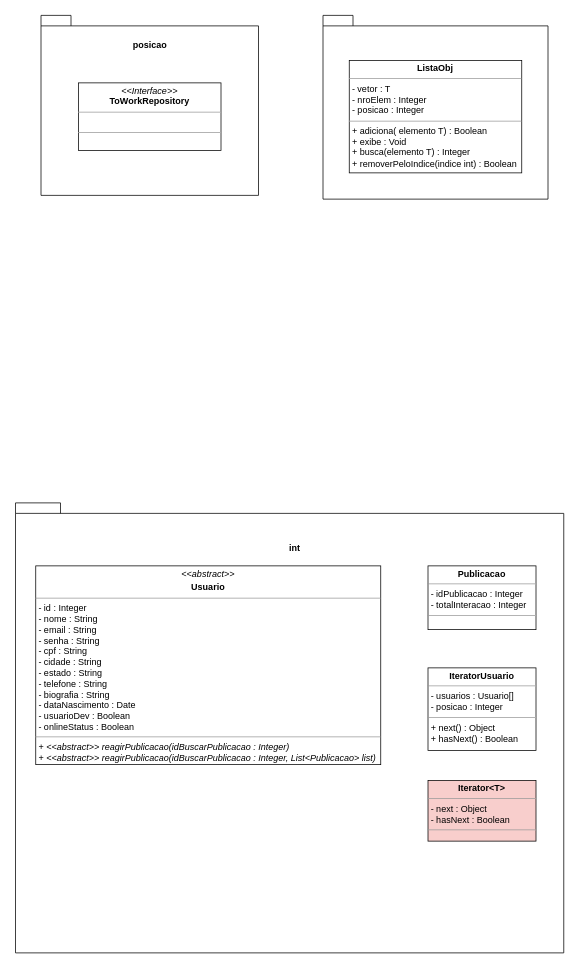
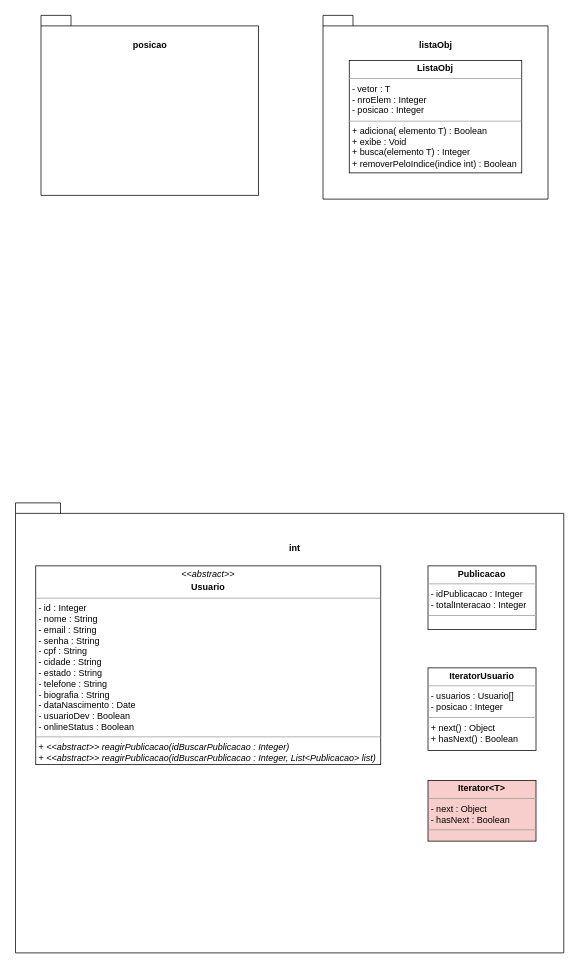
none -> (435, 45)
(150, 117) -> none
